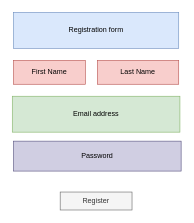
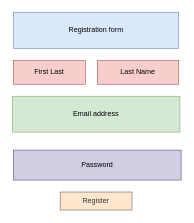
(50, 72) -> (50, 72)
(98, 156) -> (98, 165)
(96, 201) -> (96, 201)
